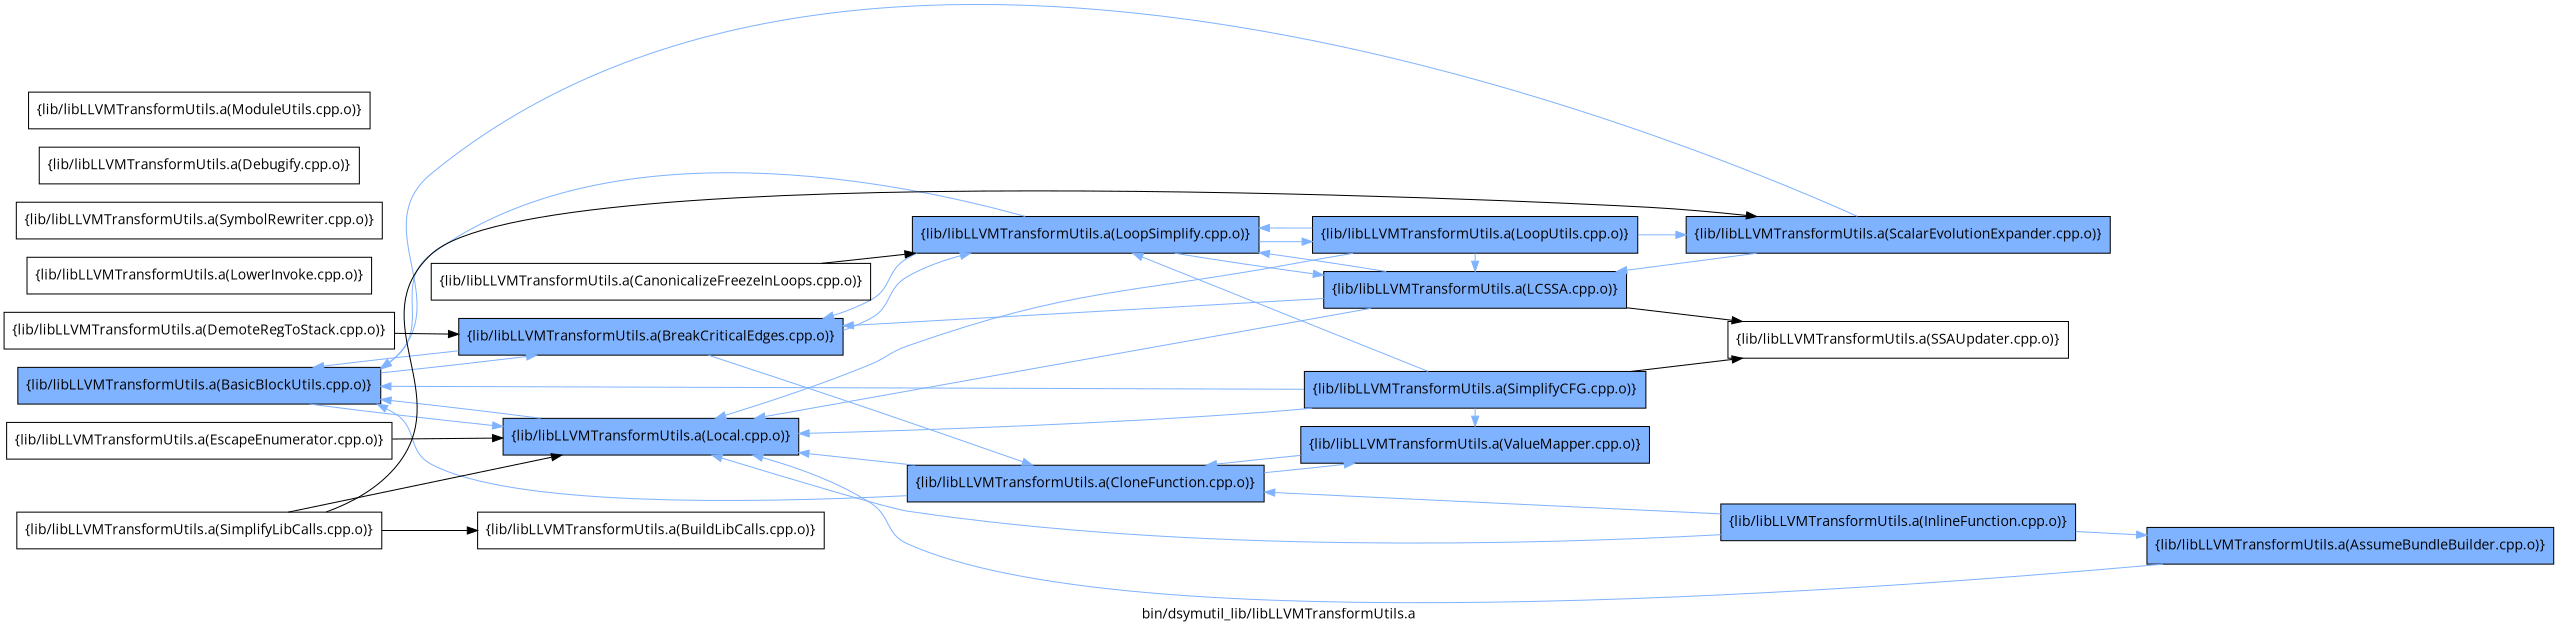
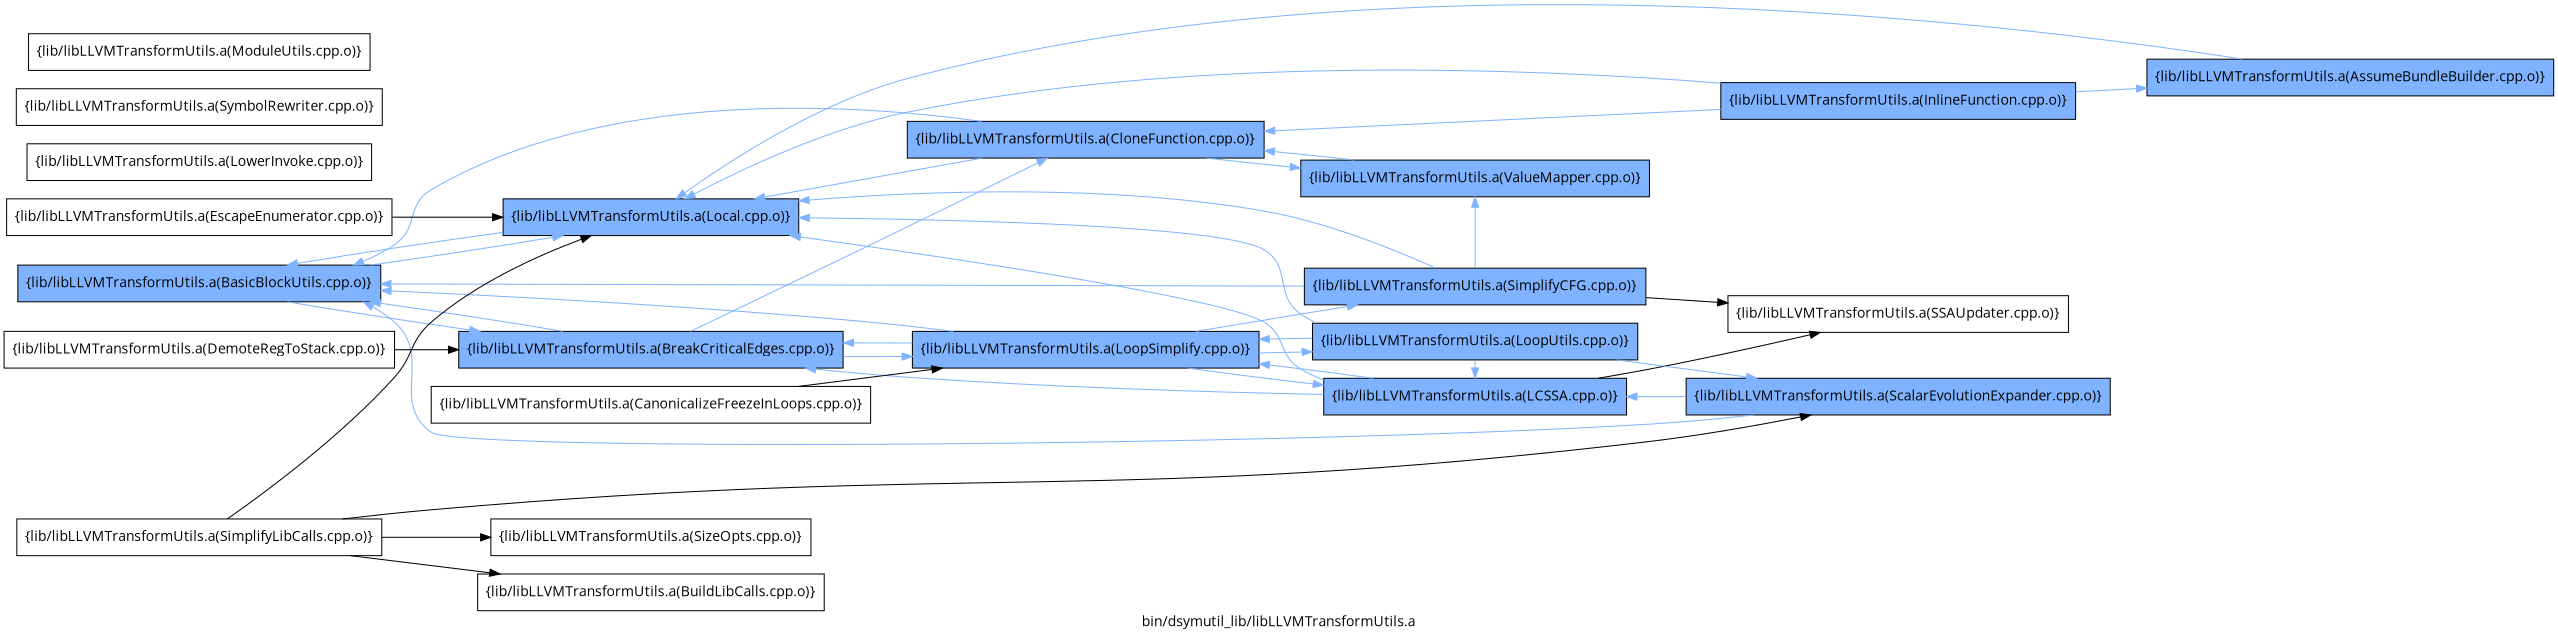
(199, 166) -> none
(1285, 314) -> (1272, 319)
none -> (651, 537)
